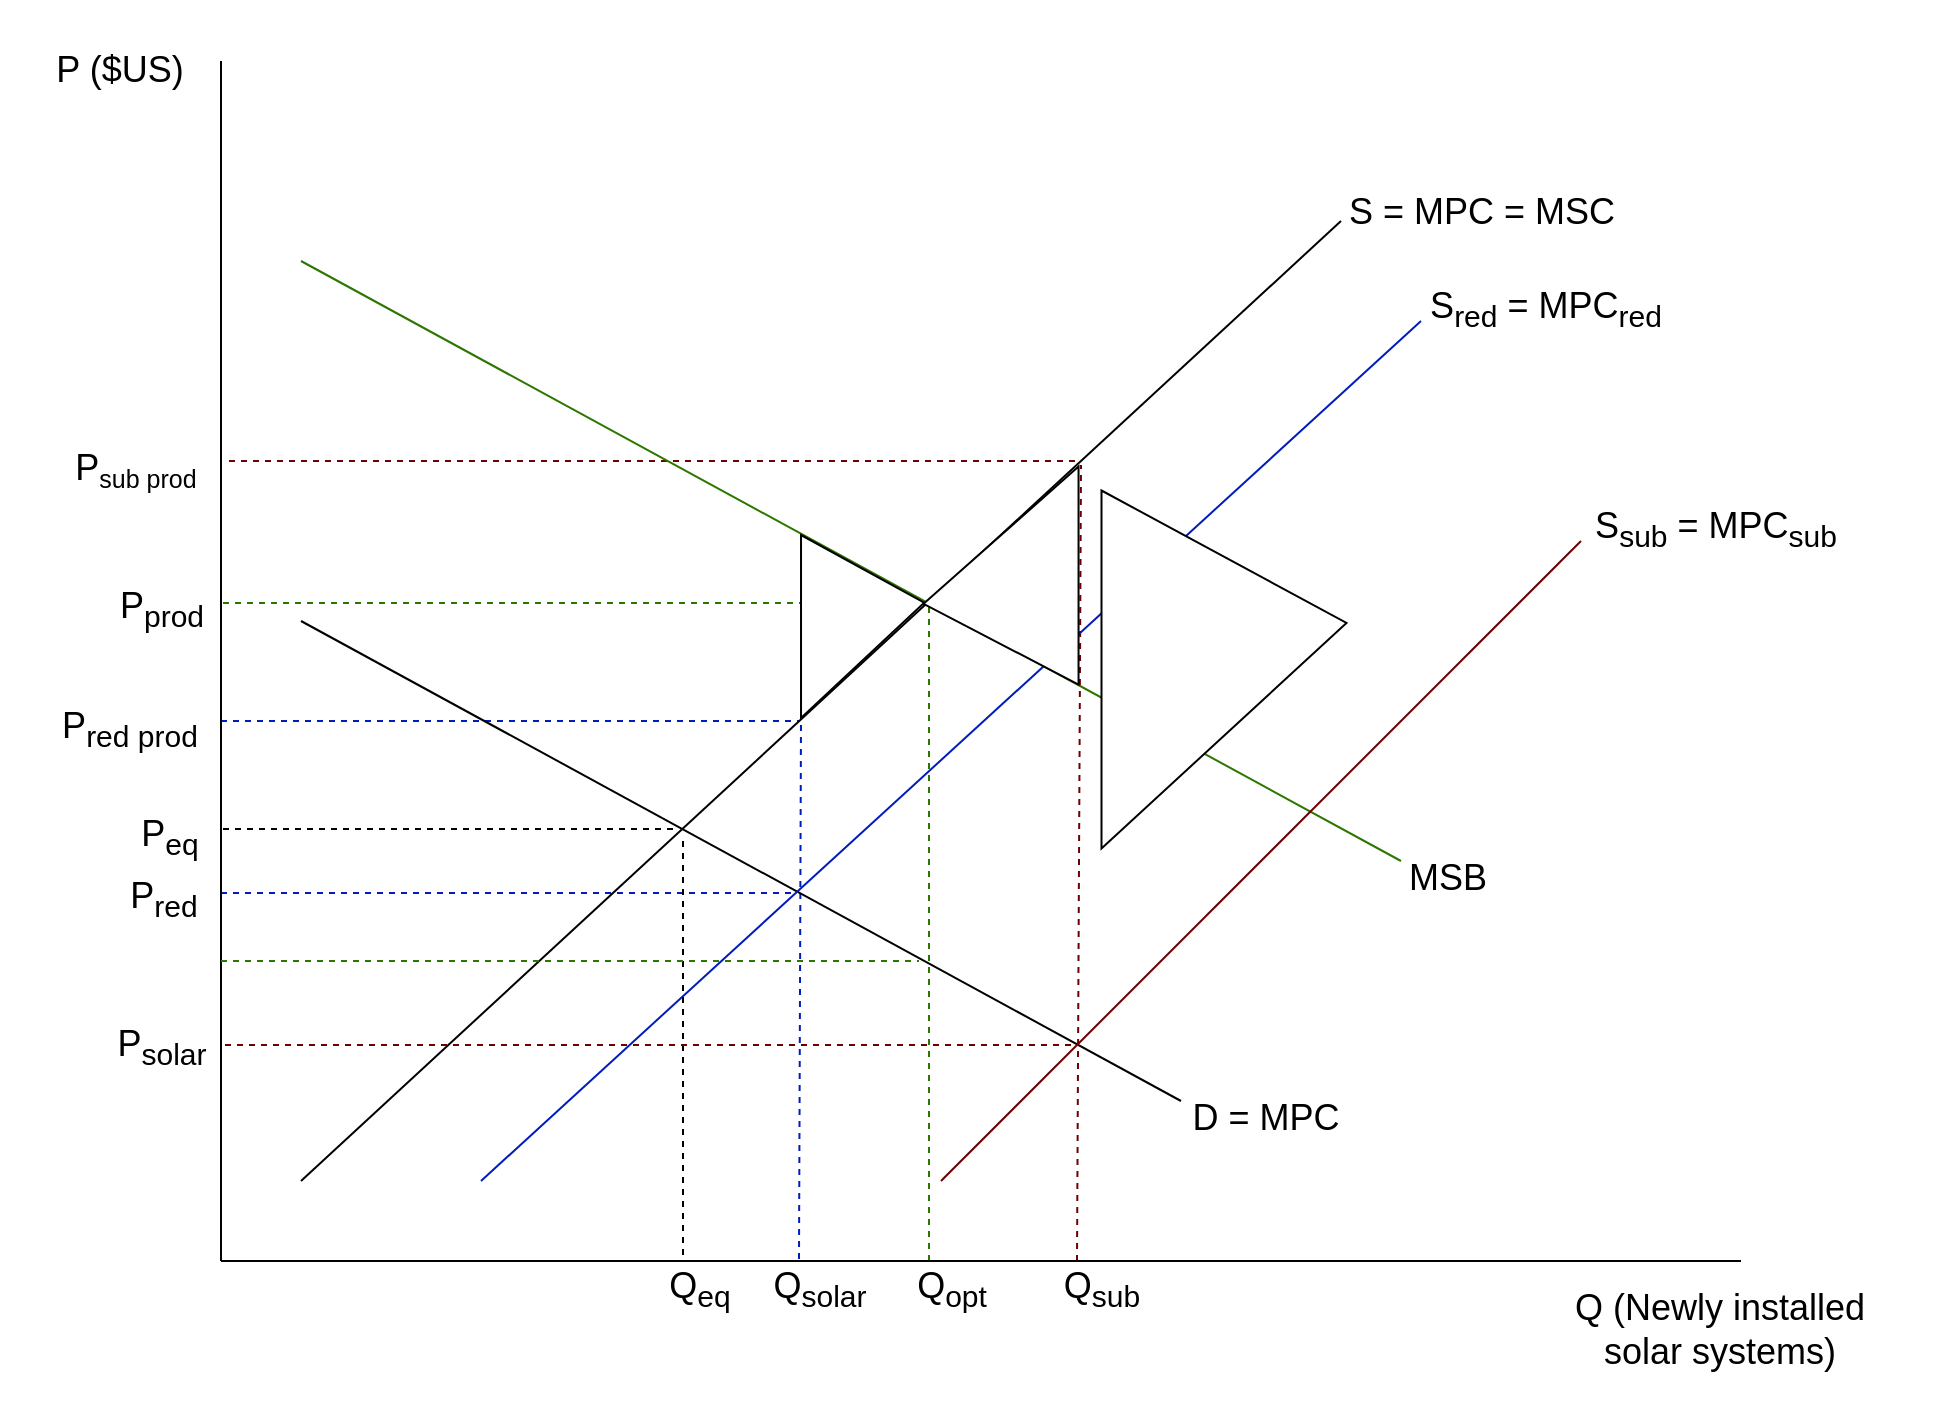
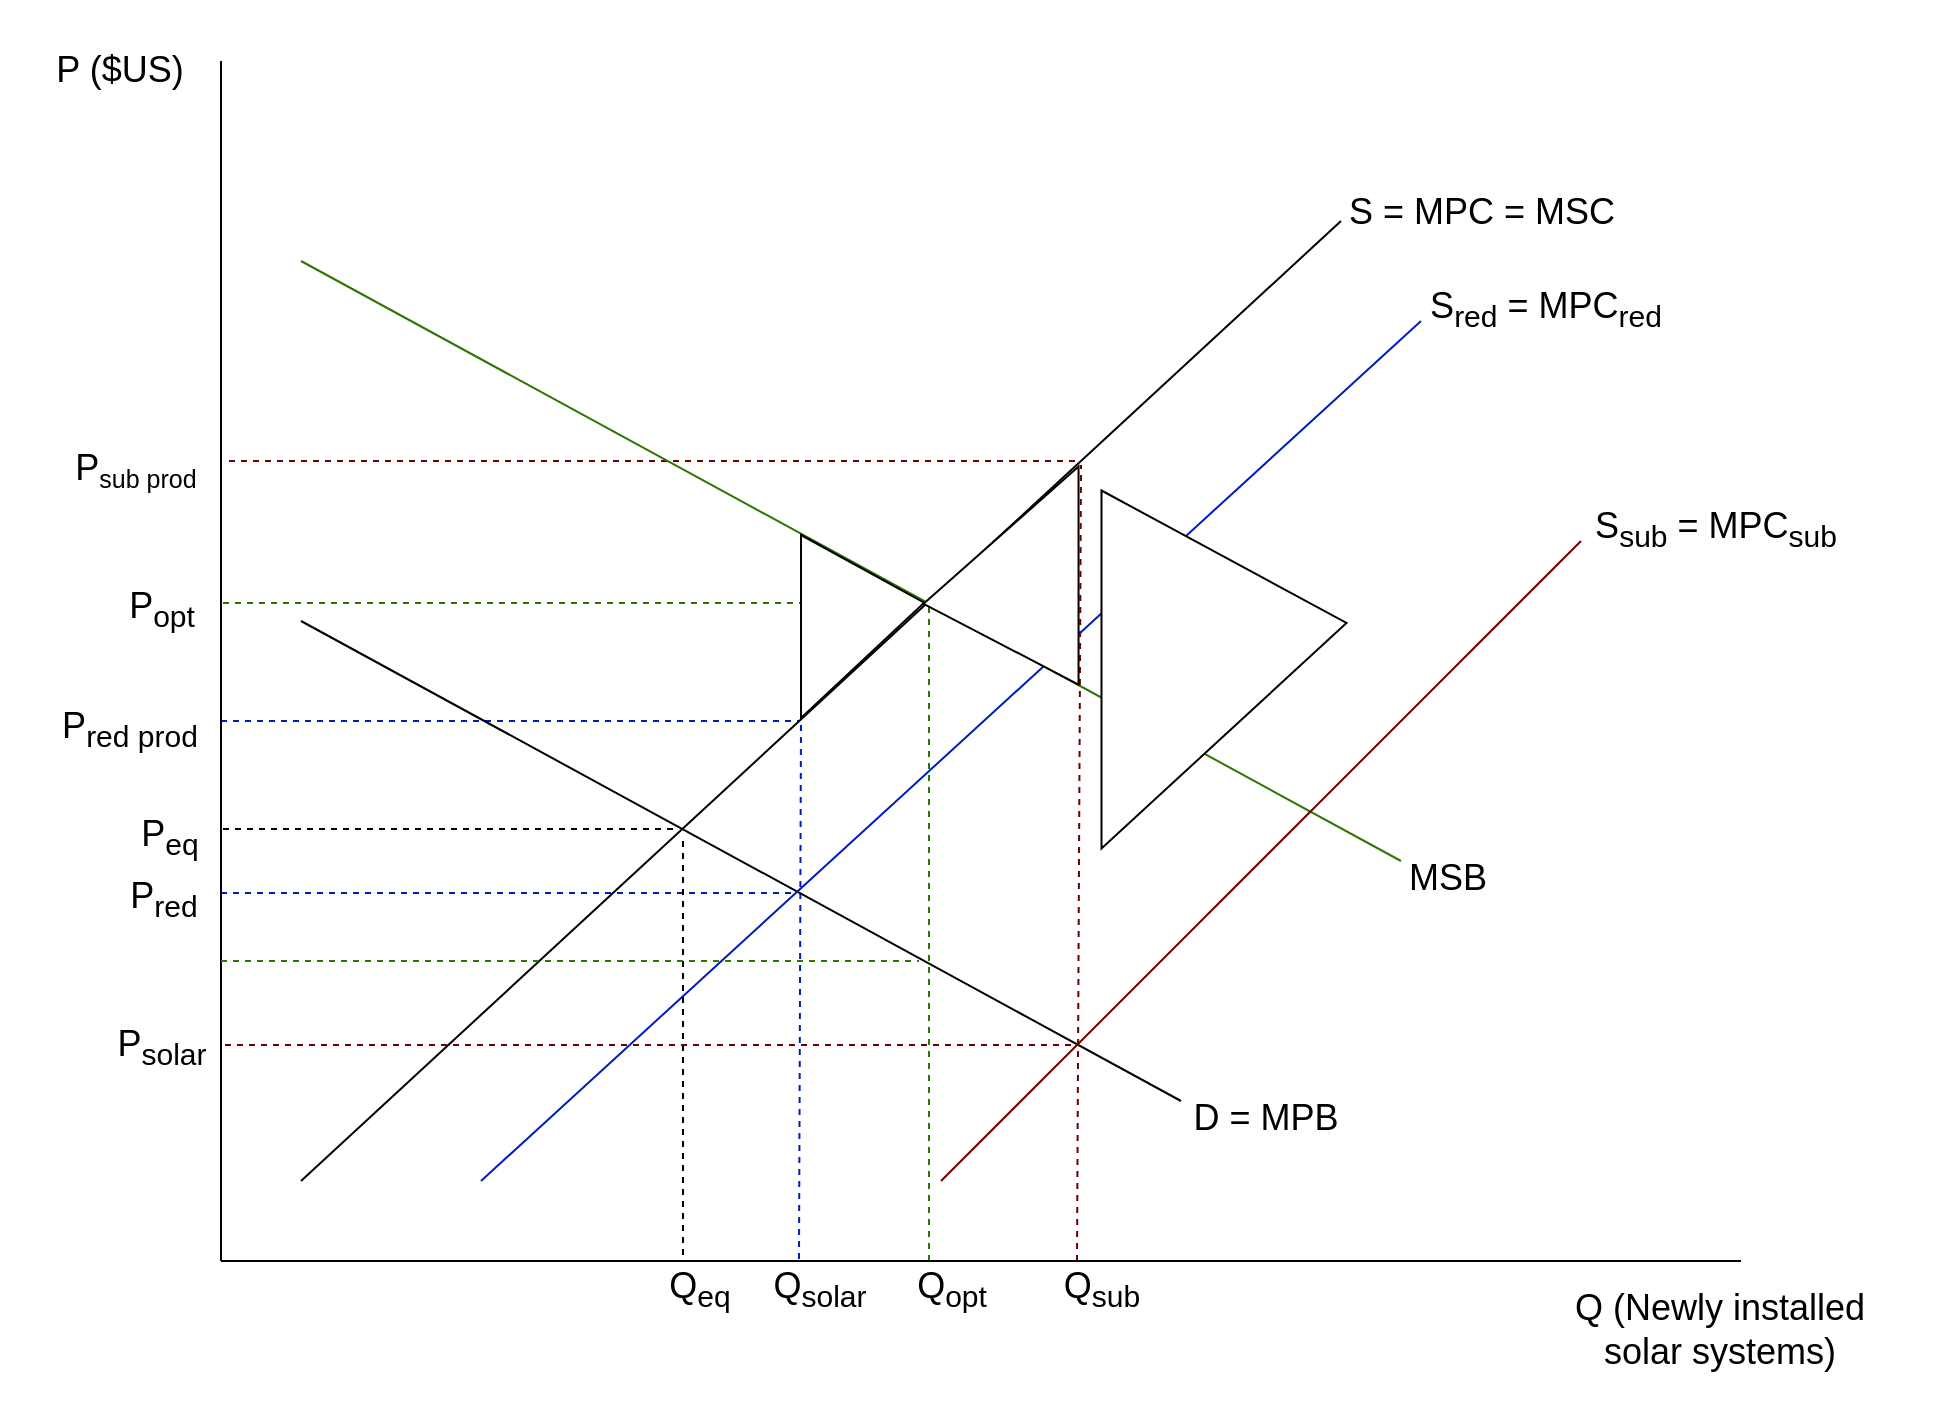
(163, 611) -> (163, 611)
(1267, 1119) -> (1267, 1119)
